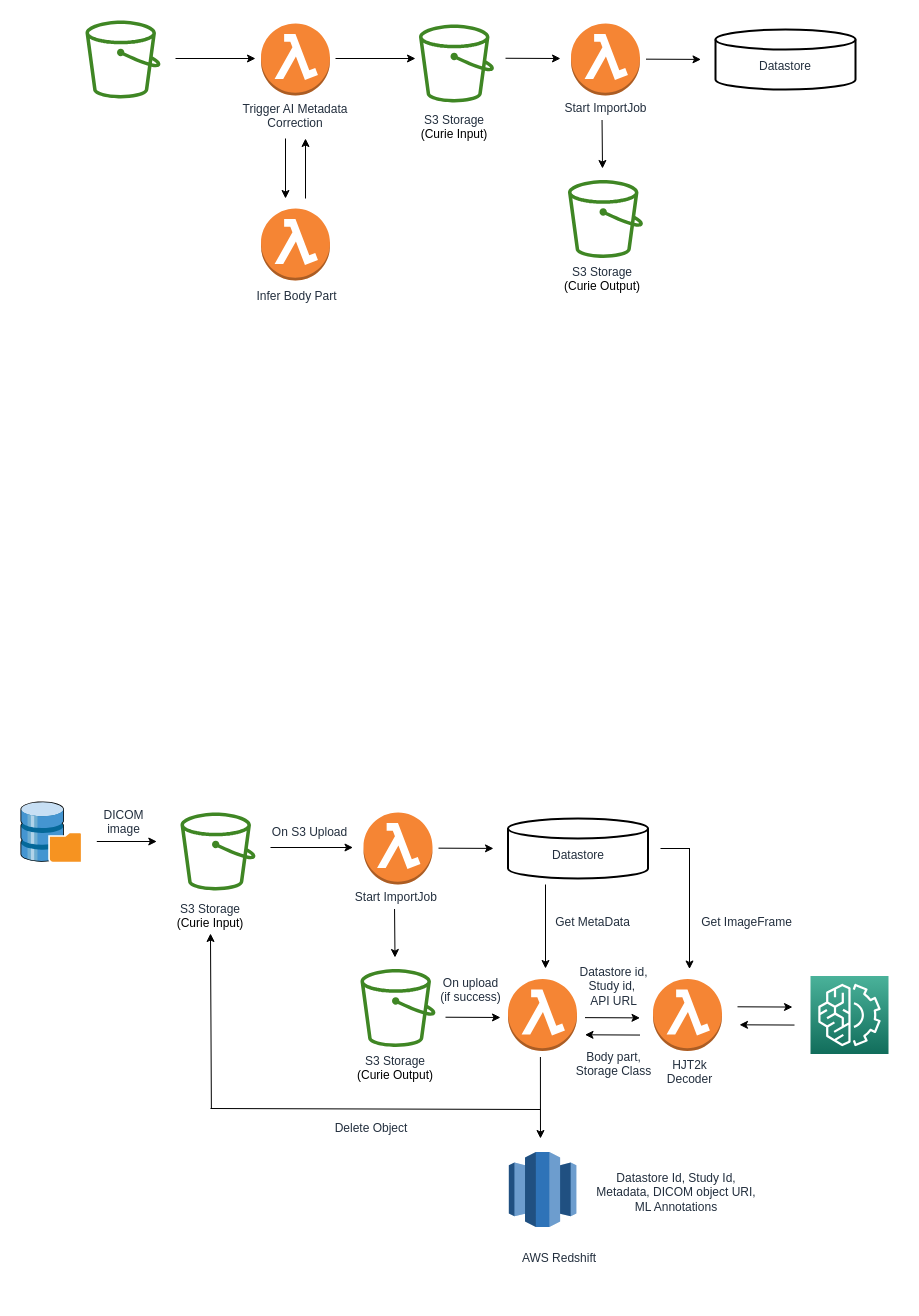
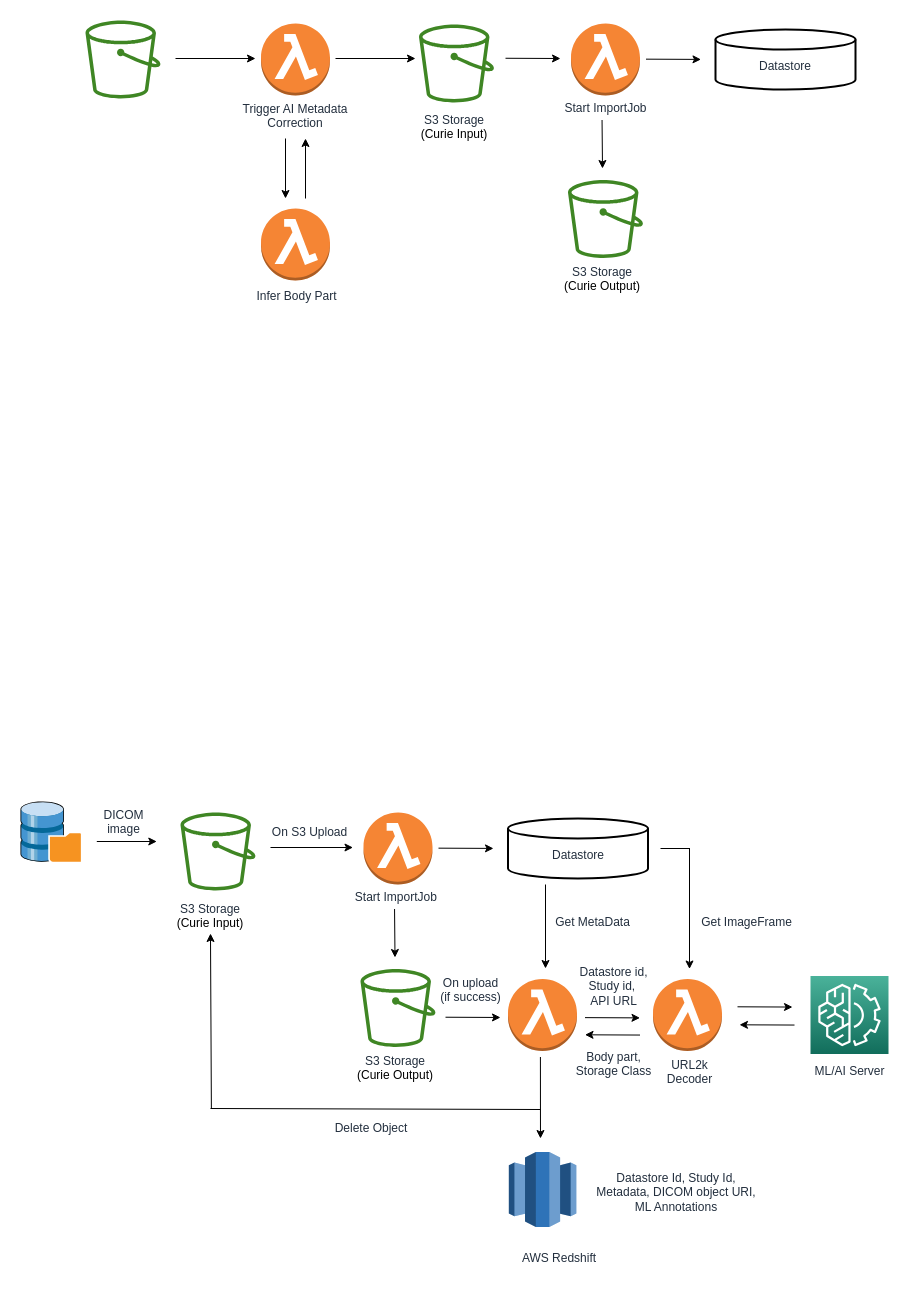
(690, 1073) -> (690, 1073)
none -> (850, 1080)
